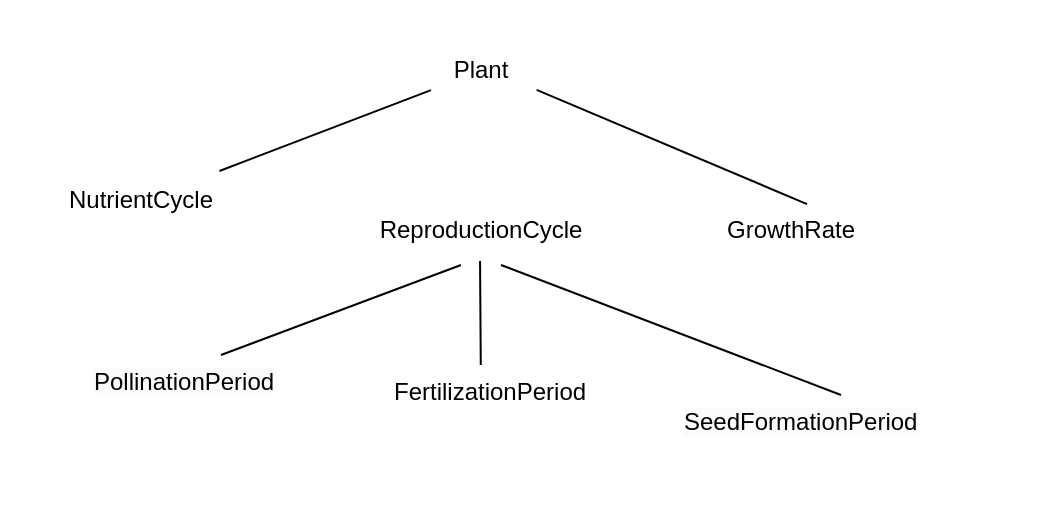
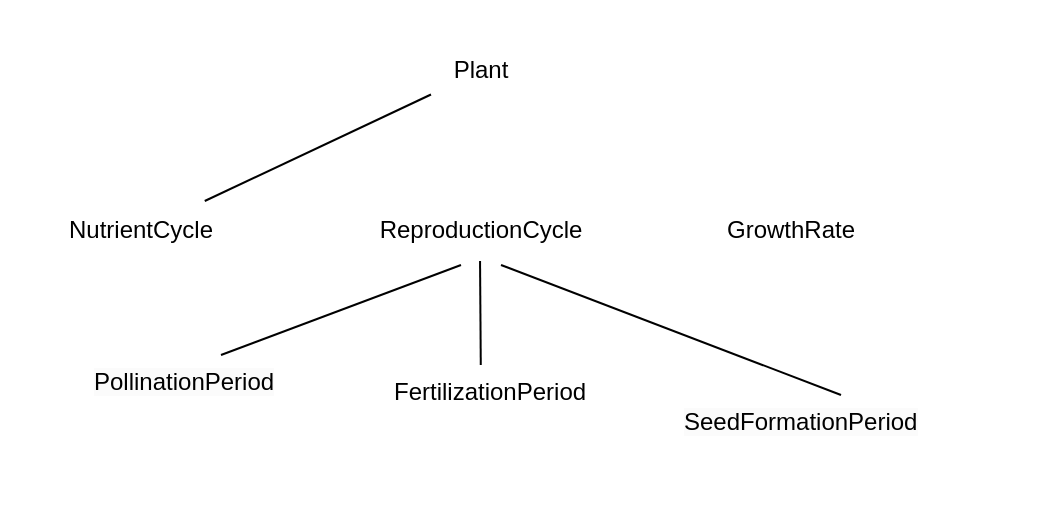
(672, 147) -> none
(141, 201) -> (141, 231)
